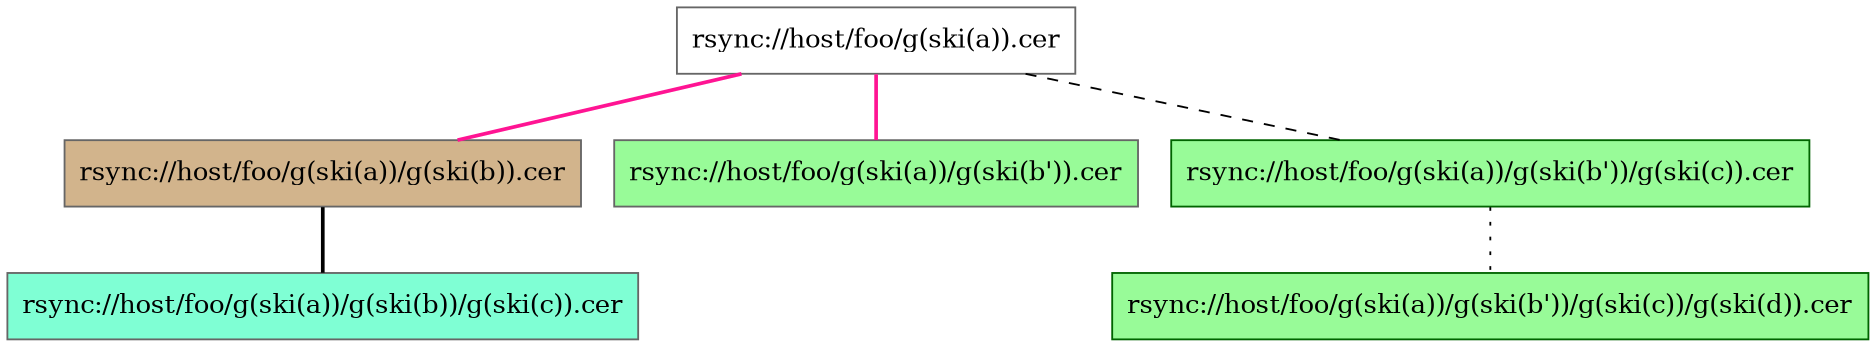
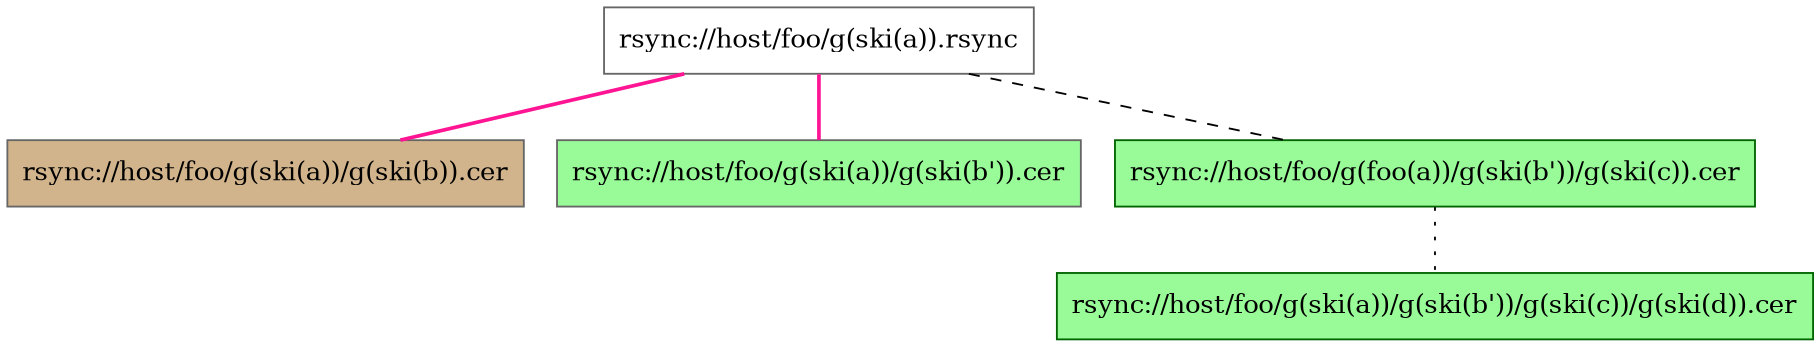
(876, 41) -> (819, 41)
(1490, 173) -> (1435, 173)
(323, 306) -> none
